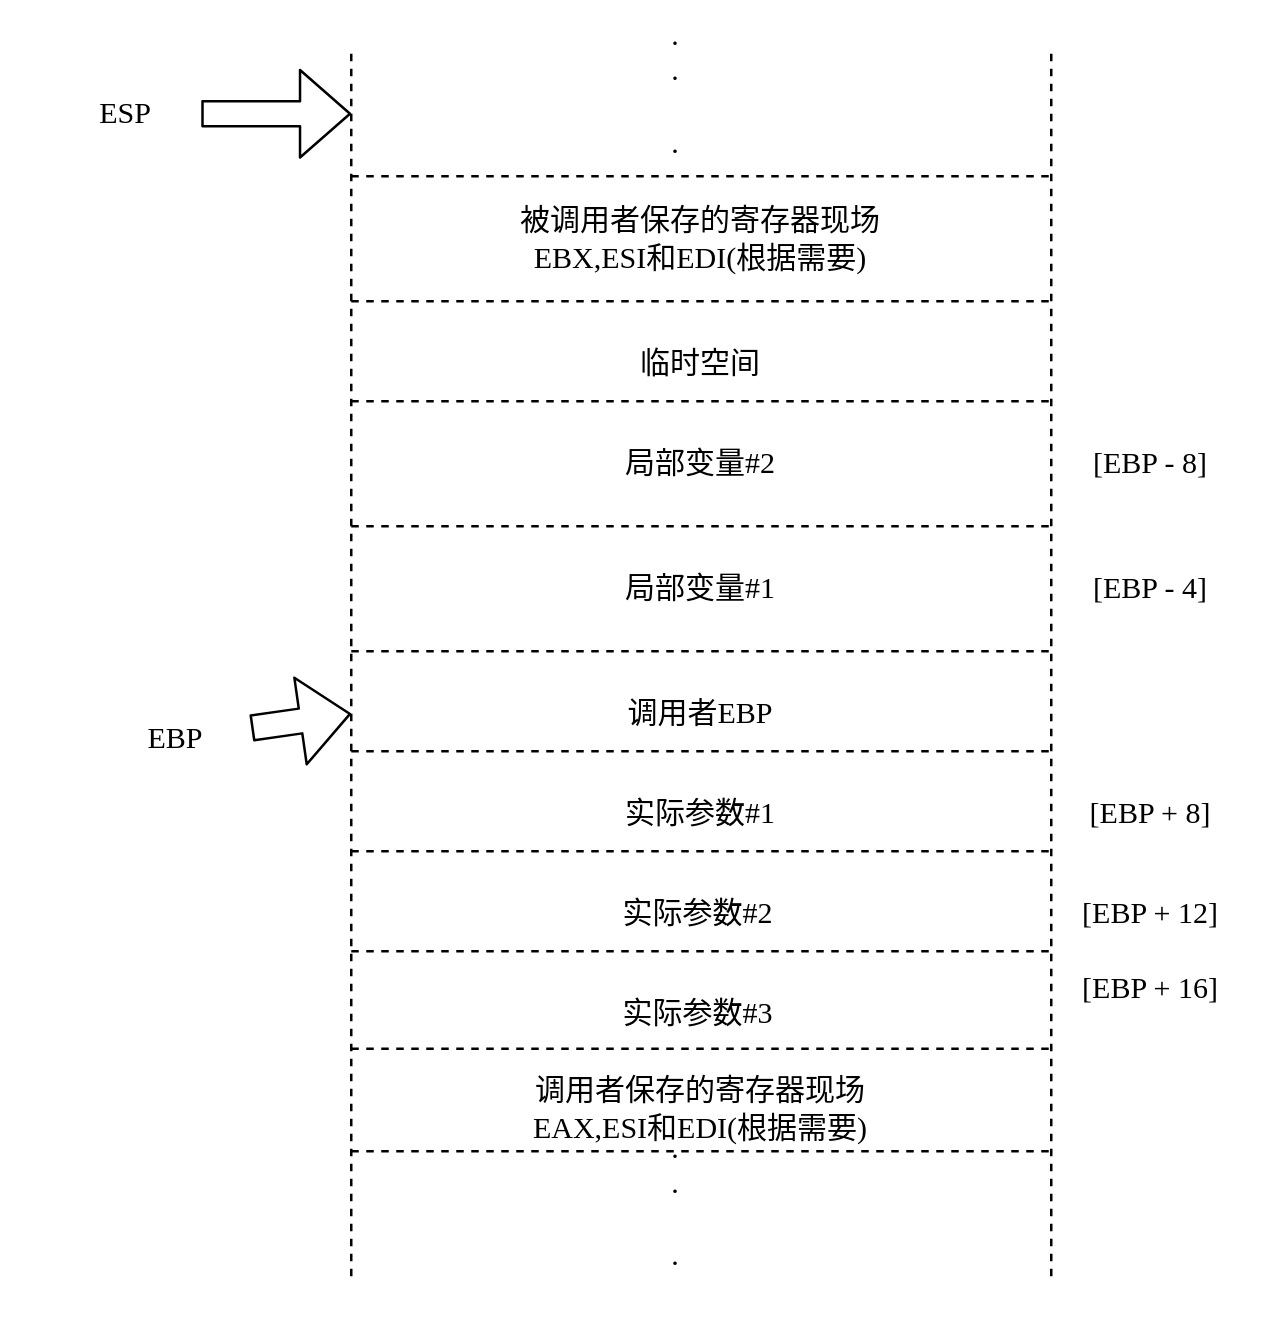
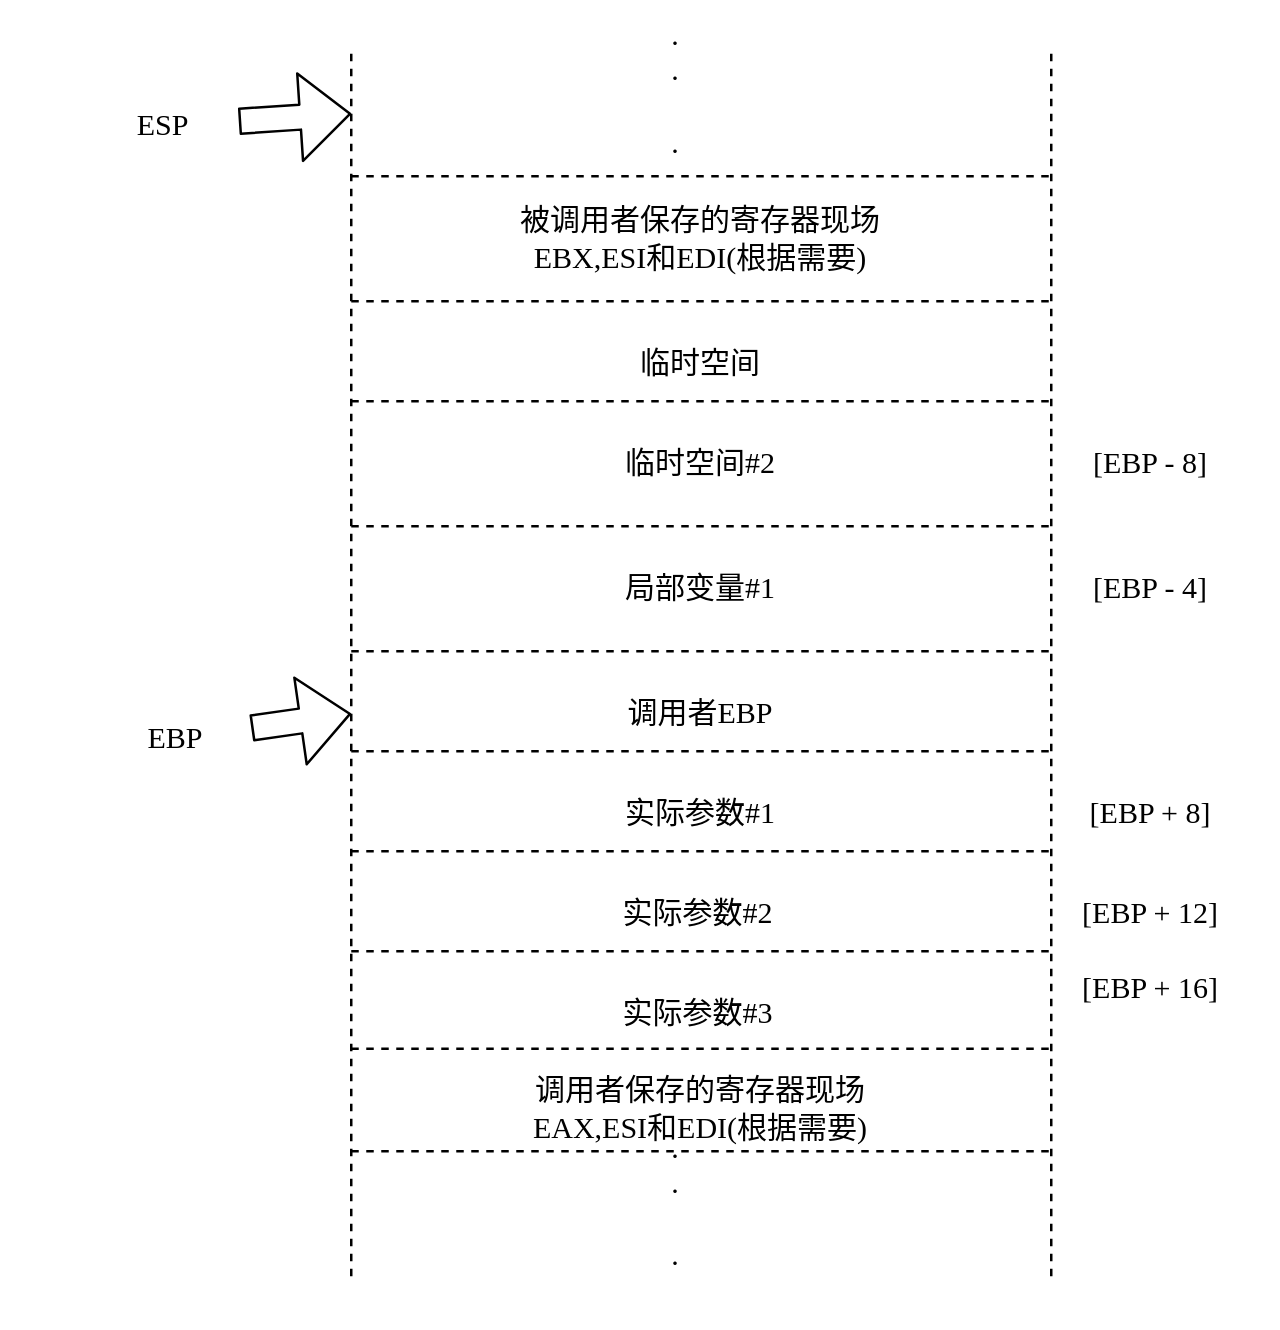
(126, 114) -> (164, 126)
(701, 464) -> (701, 464)
